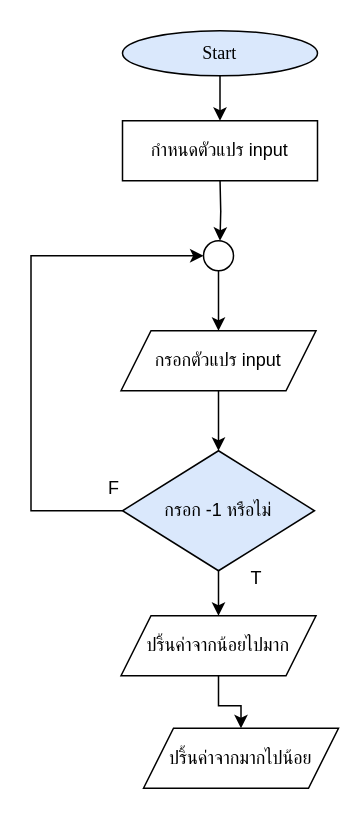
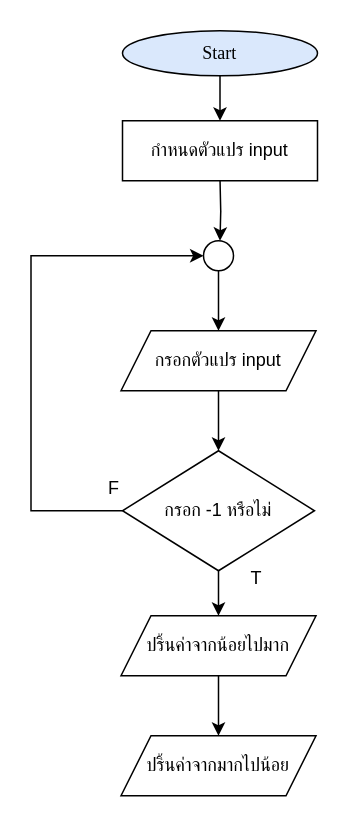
(218, 511) -> (218, 511)
(241, 758) -> (218, 766)
